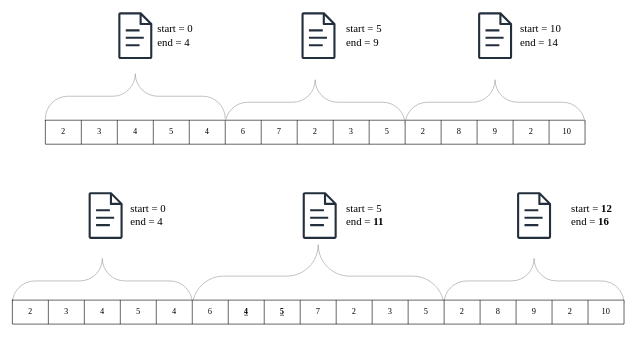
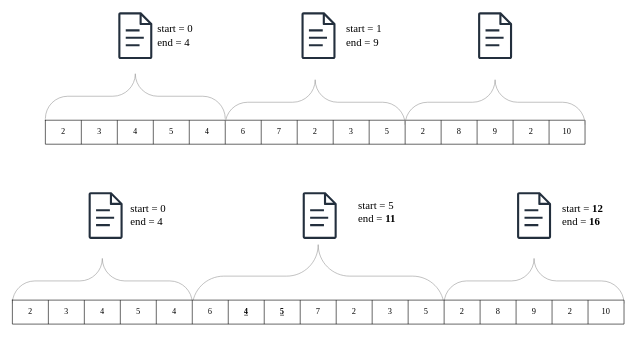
(371, 36) -> (371, 36)
(546, 36) -> none
(372, 216) -> (384, 213)
(597, 216) -> (588, 216)
